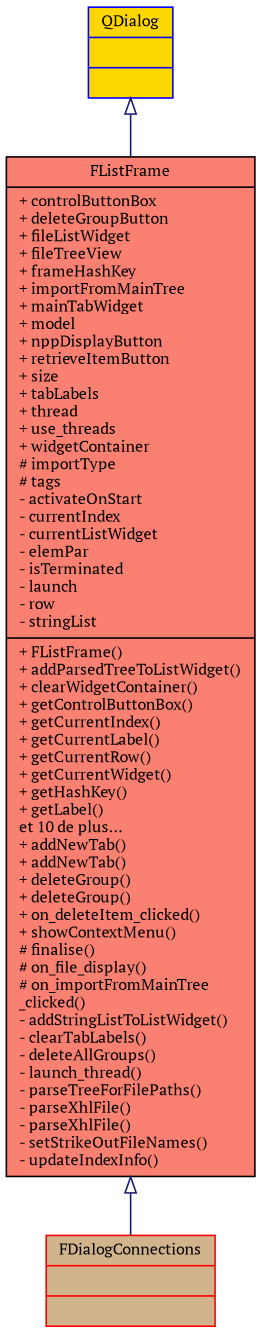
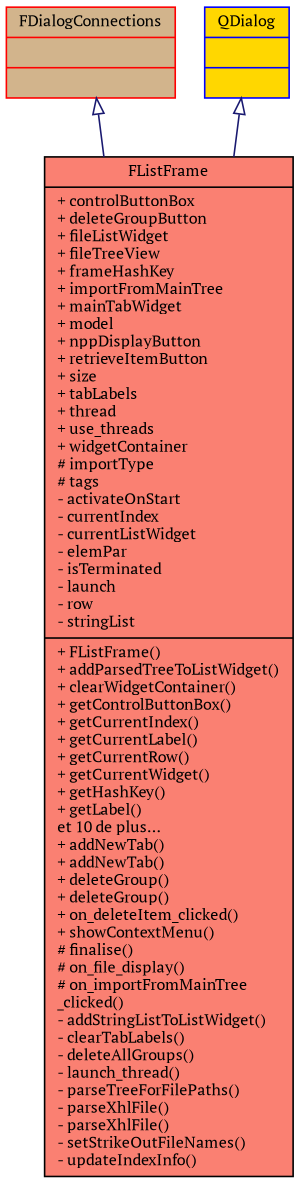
(131, 1214) -> (101, 136)
